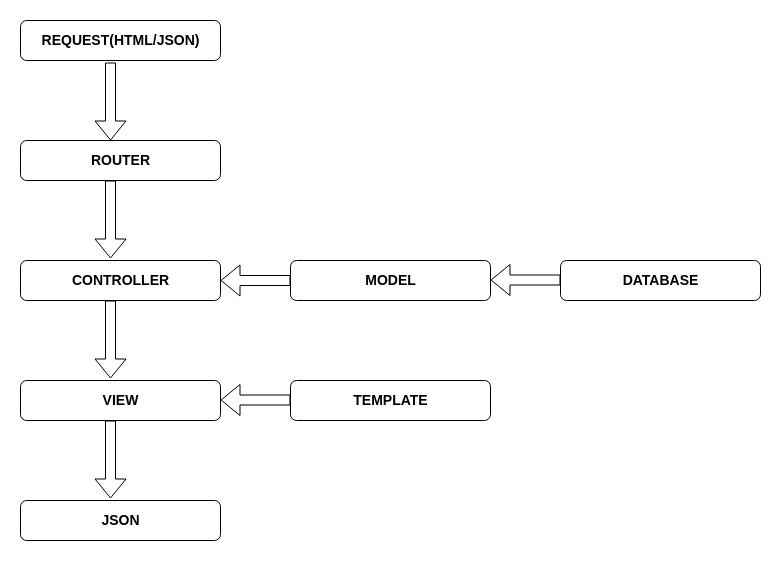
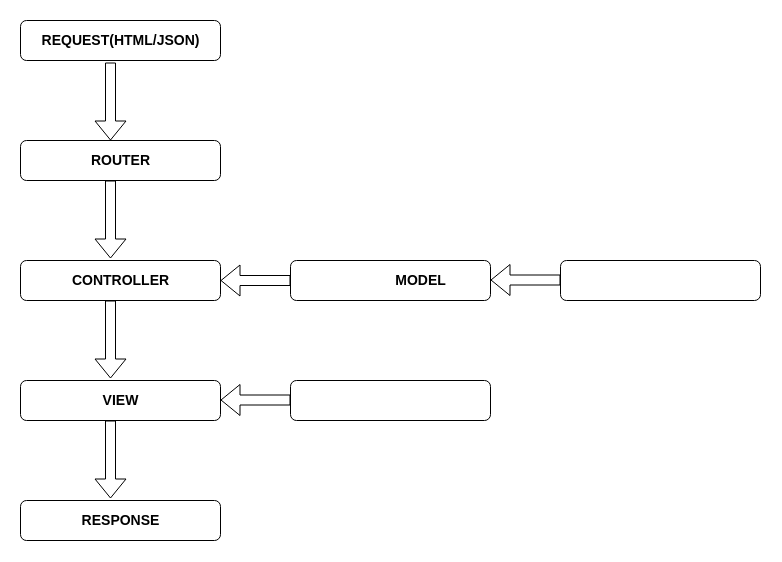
(391, 281) -> (421, 281)
(661, 281) -> none
(391, 401) -> none
(121, 521) -> (121, 521)
